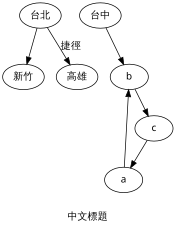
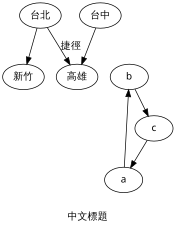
(113, 43) -> (90, 43)
